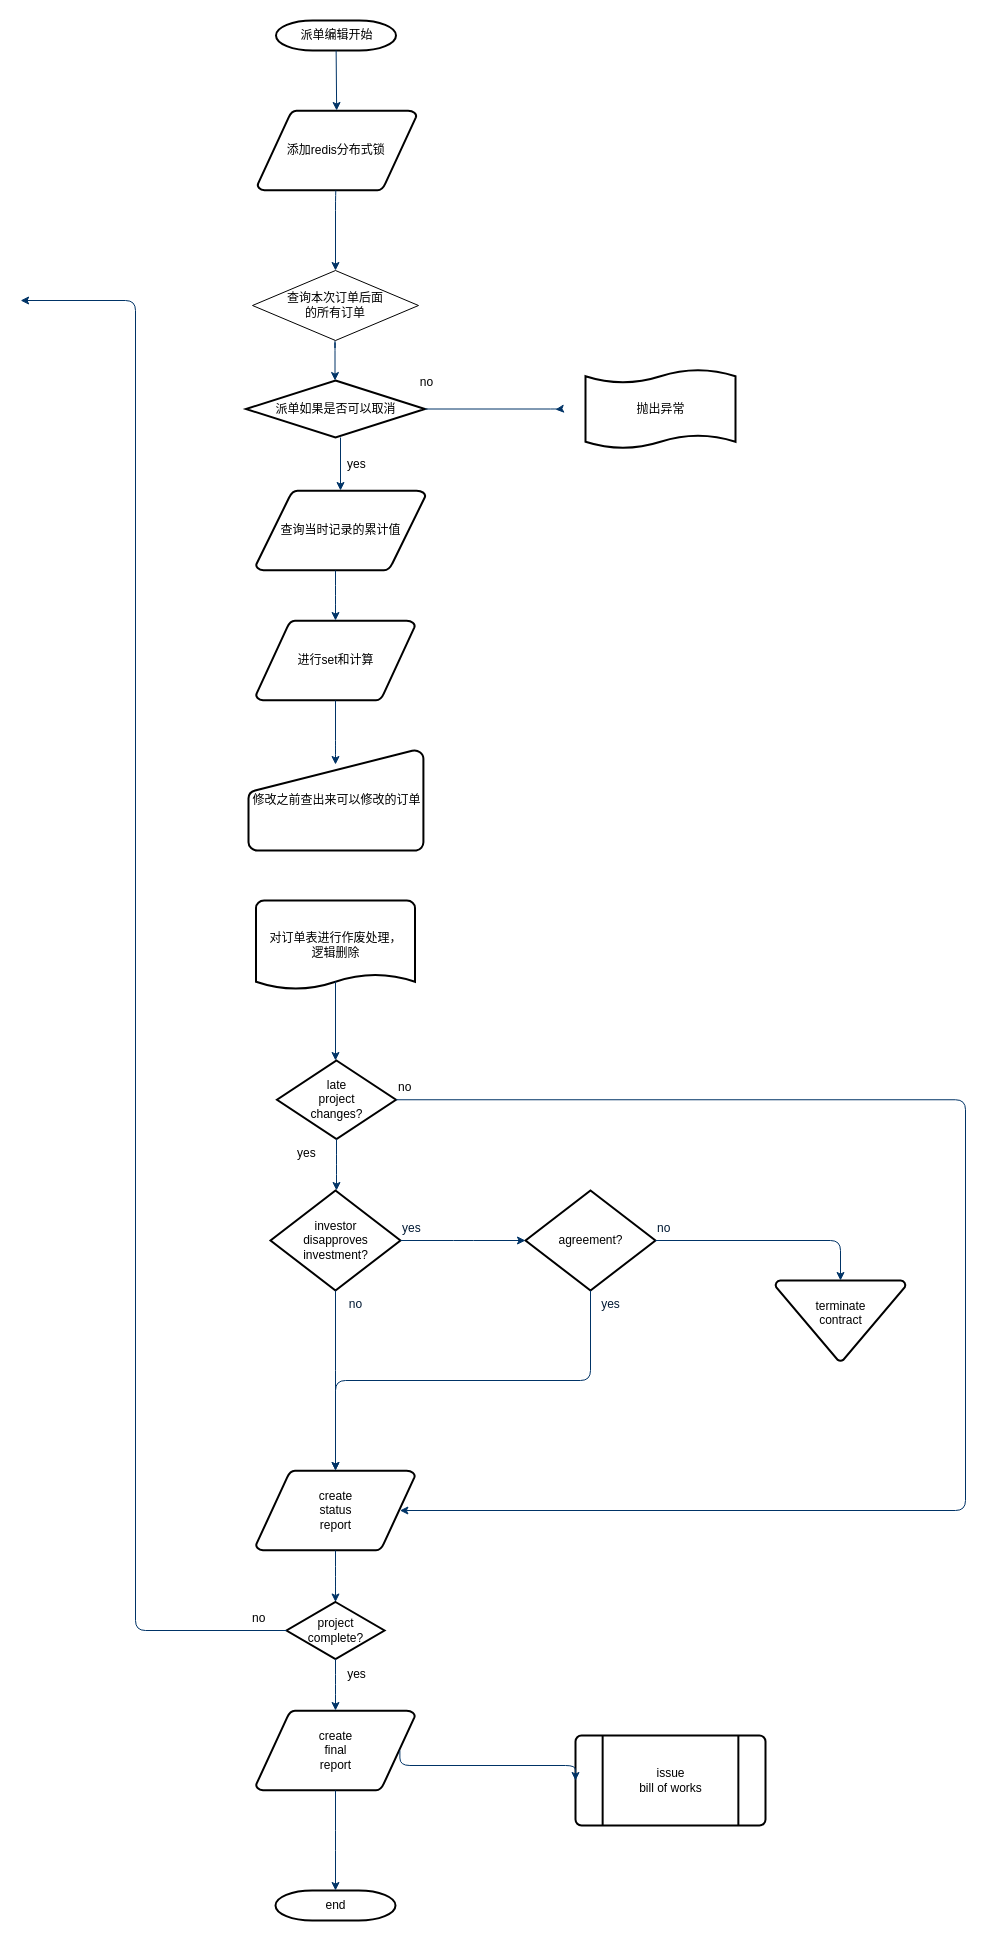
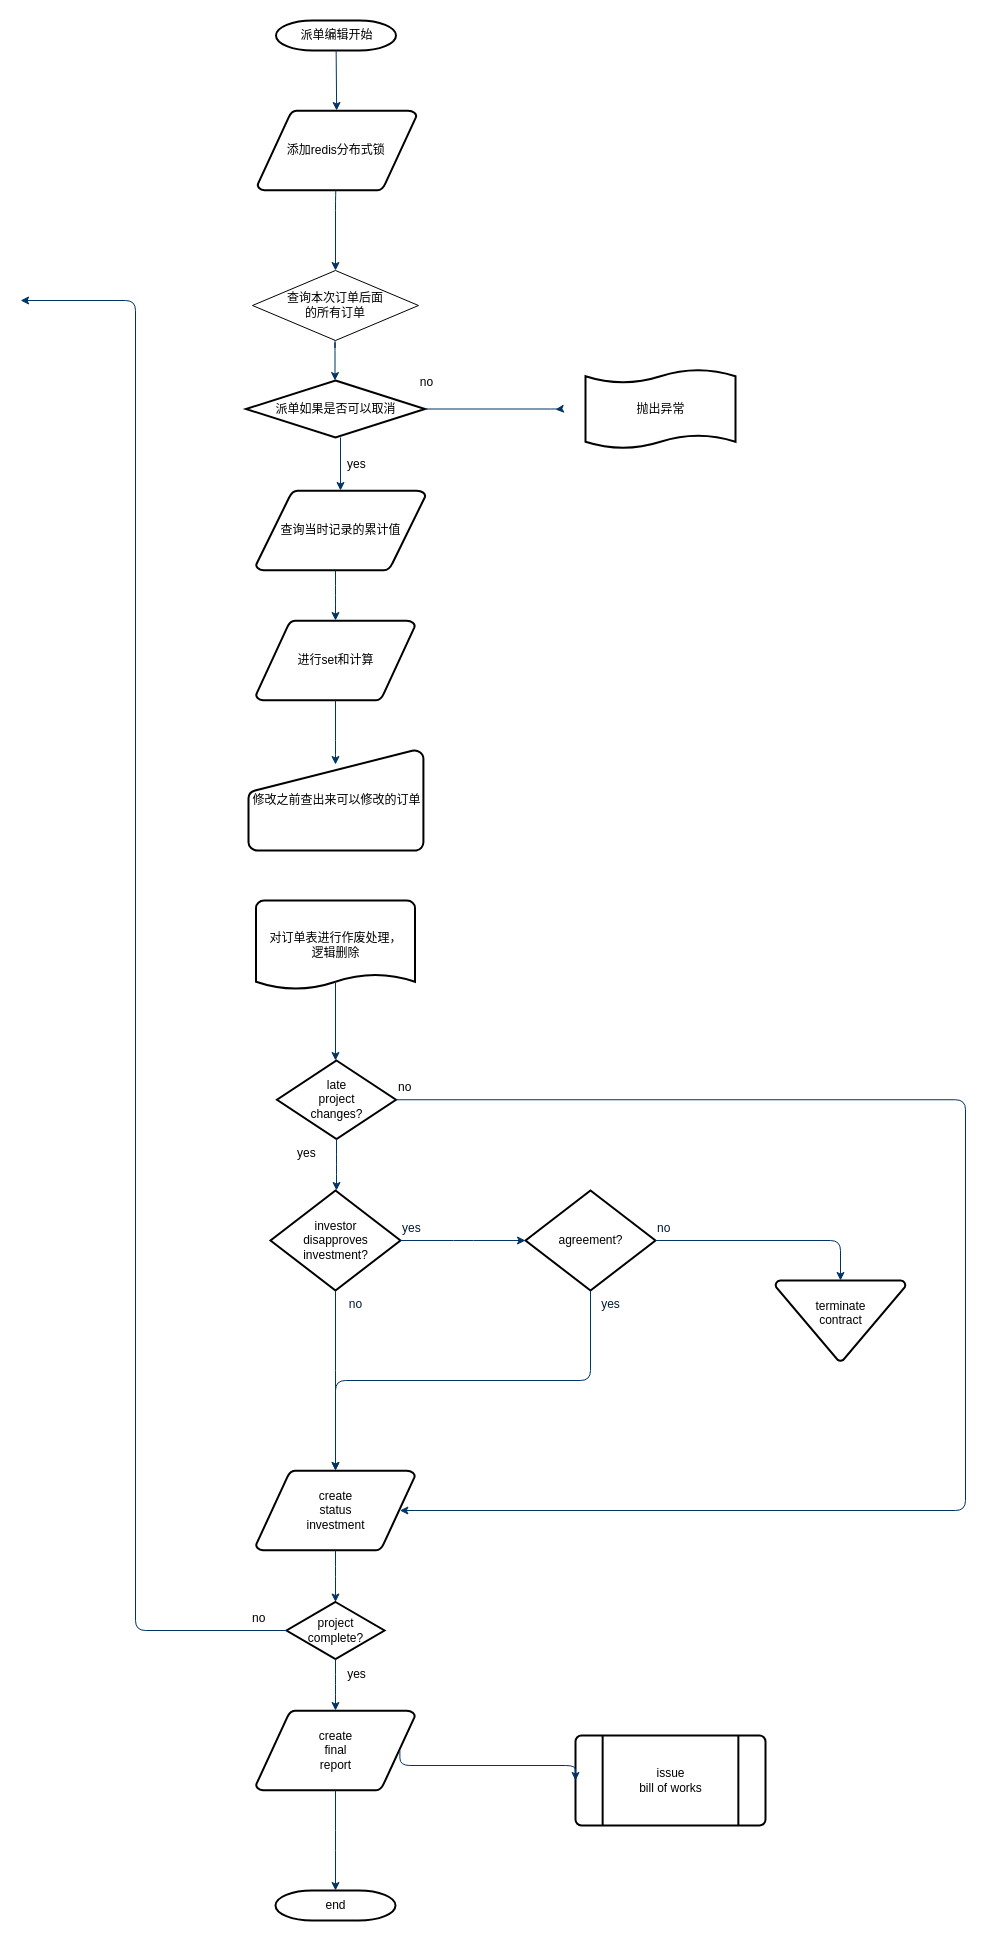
(336, 1511) -> (336, 1511)
